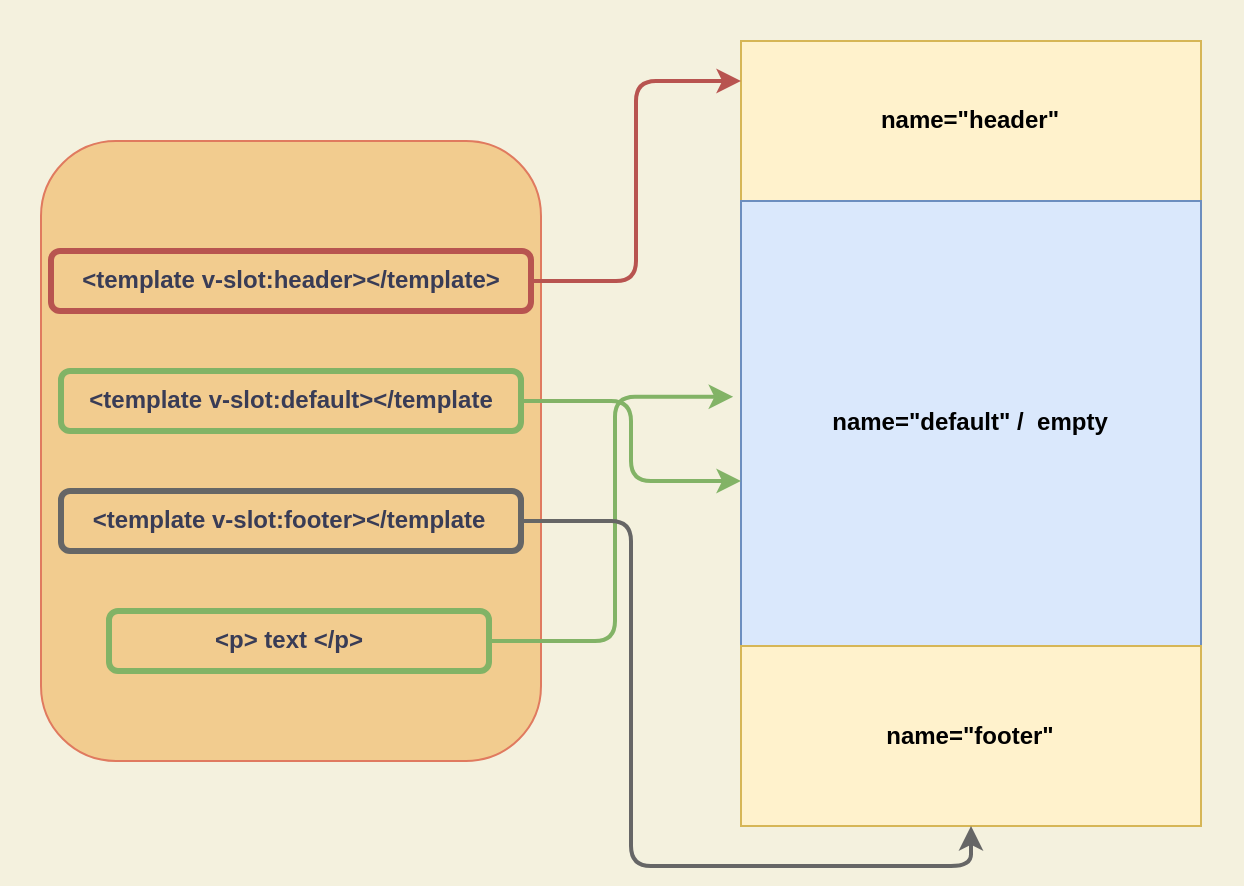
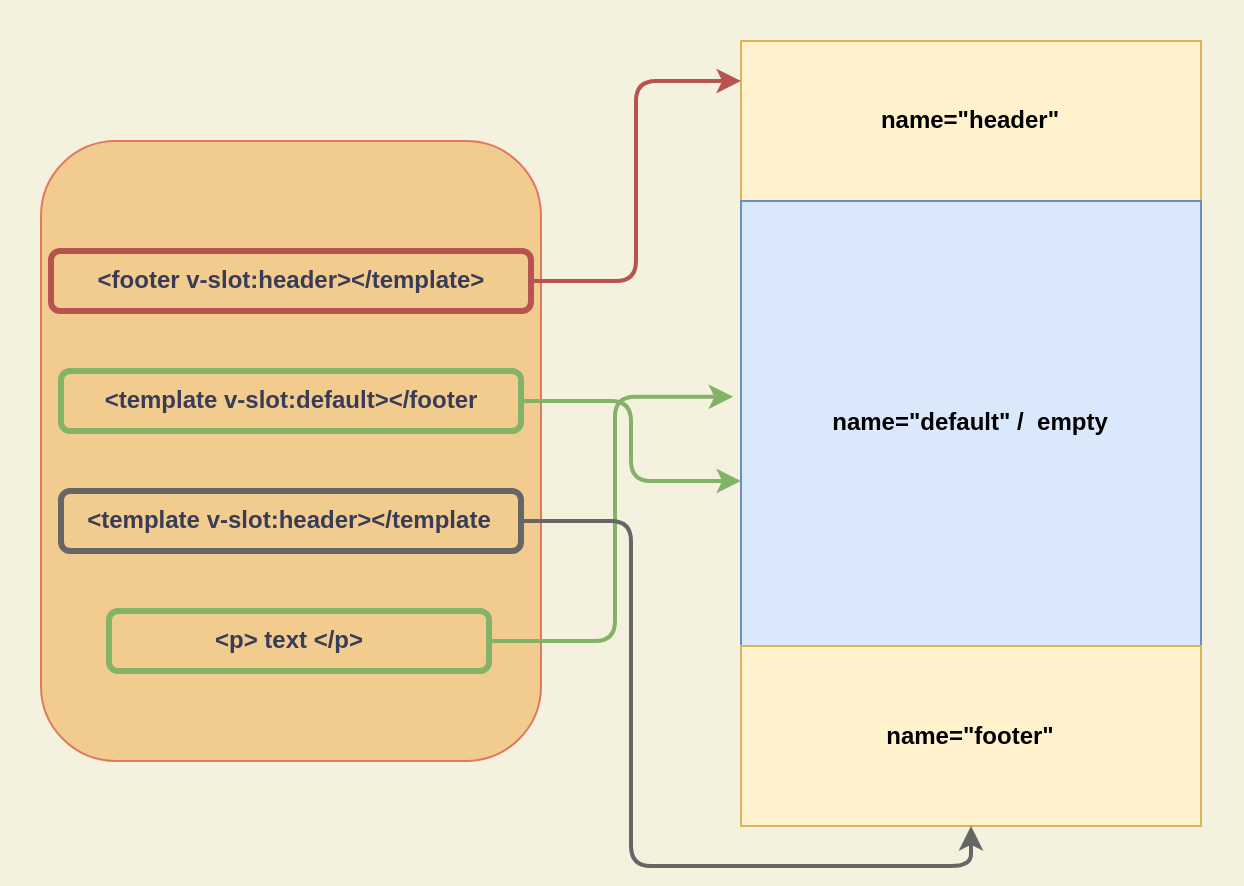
(292, 281) -> (292, 281)
(292, 401) -> (292, 401)
(290, 521) -> (290, 521)
